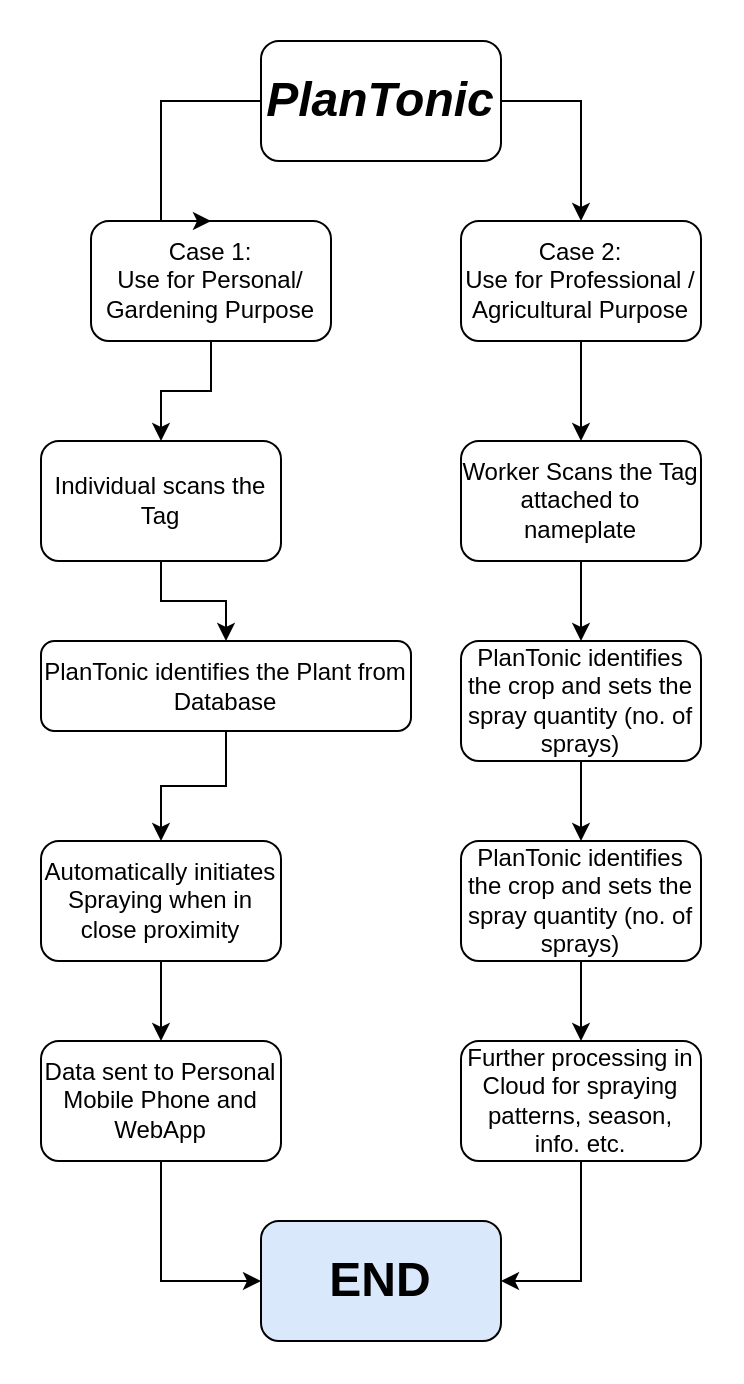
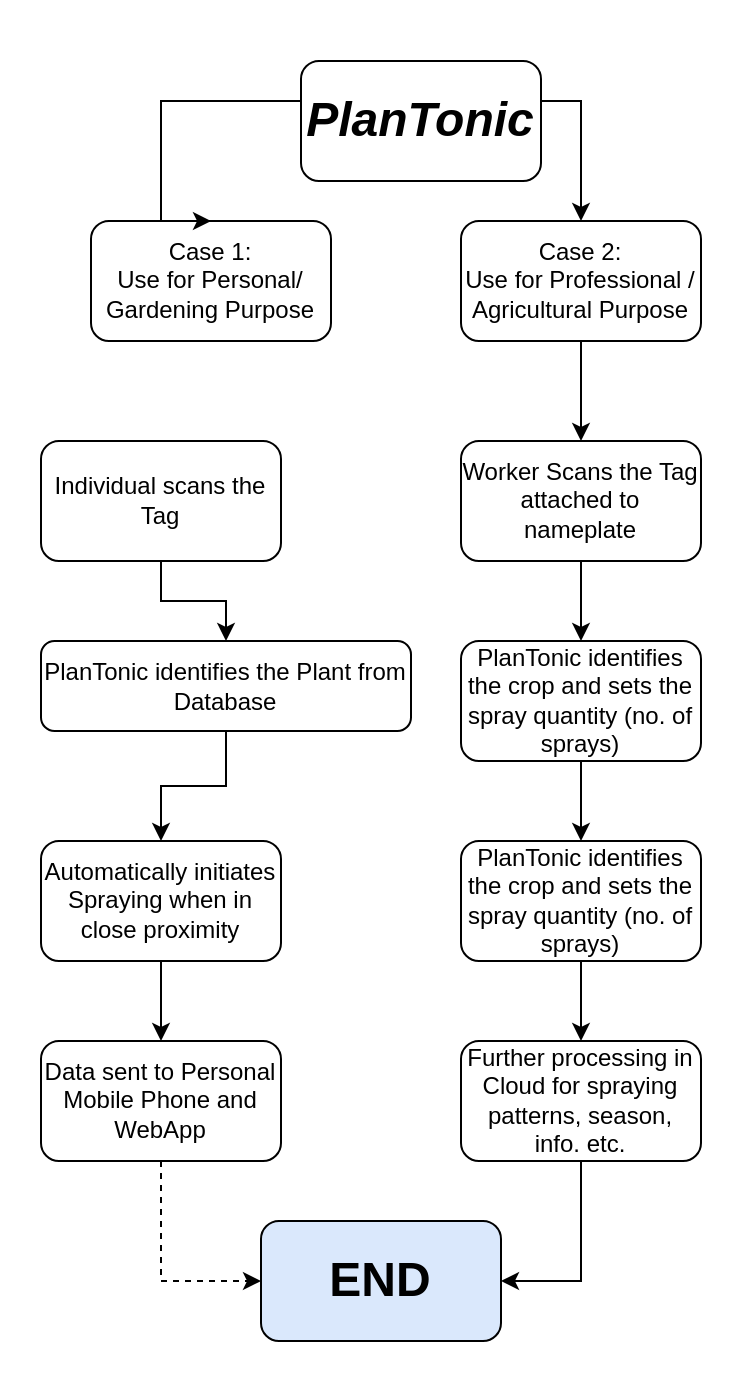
(381, 101) -> (421, 121)
(193, 391) -> none
(161, 1265) -> (161, 1265)
